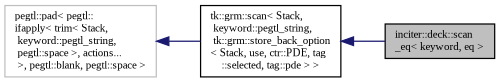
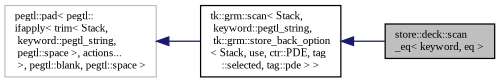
(440, 41) -> (440, 41)
